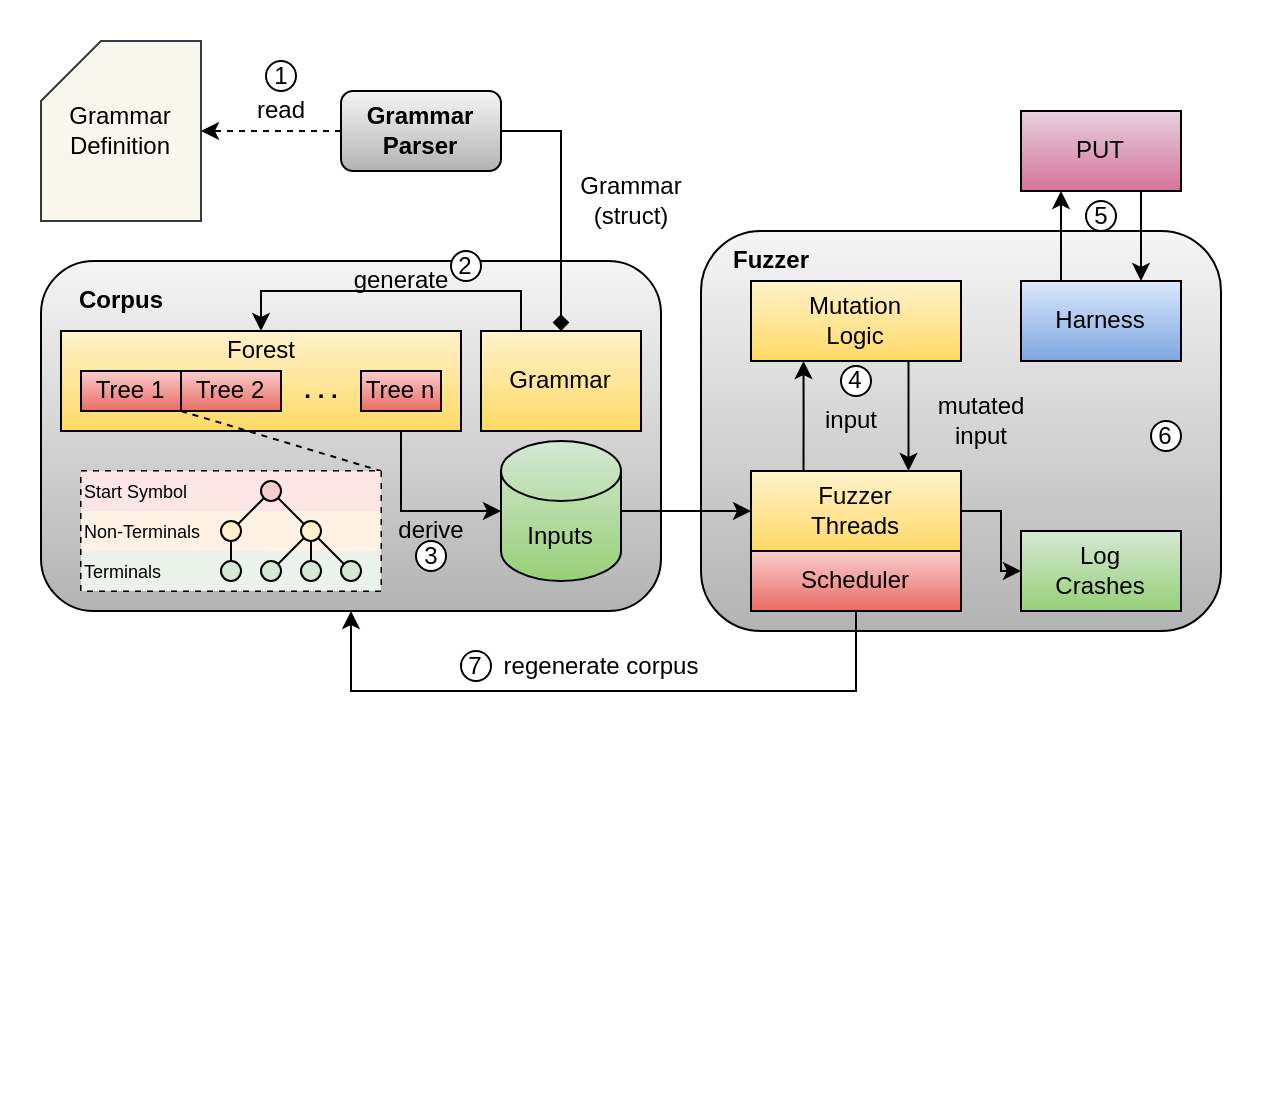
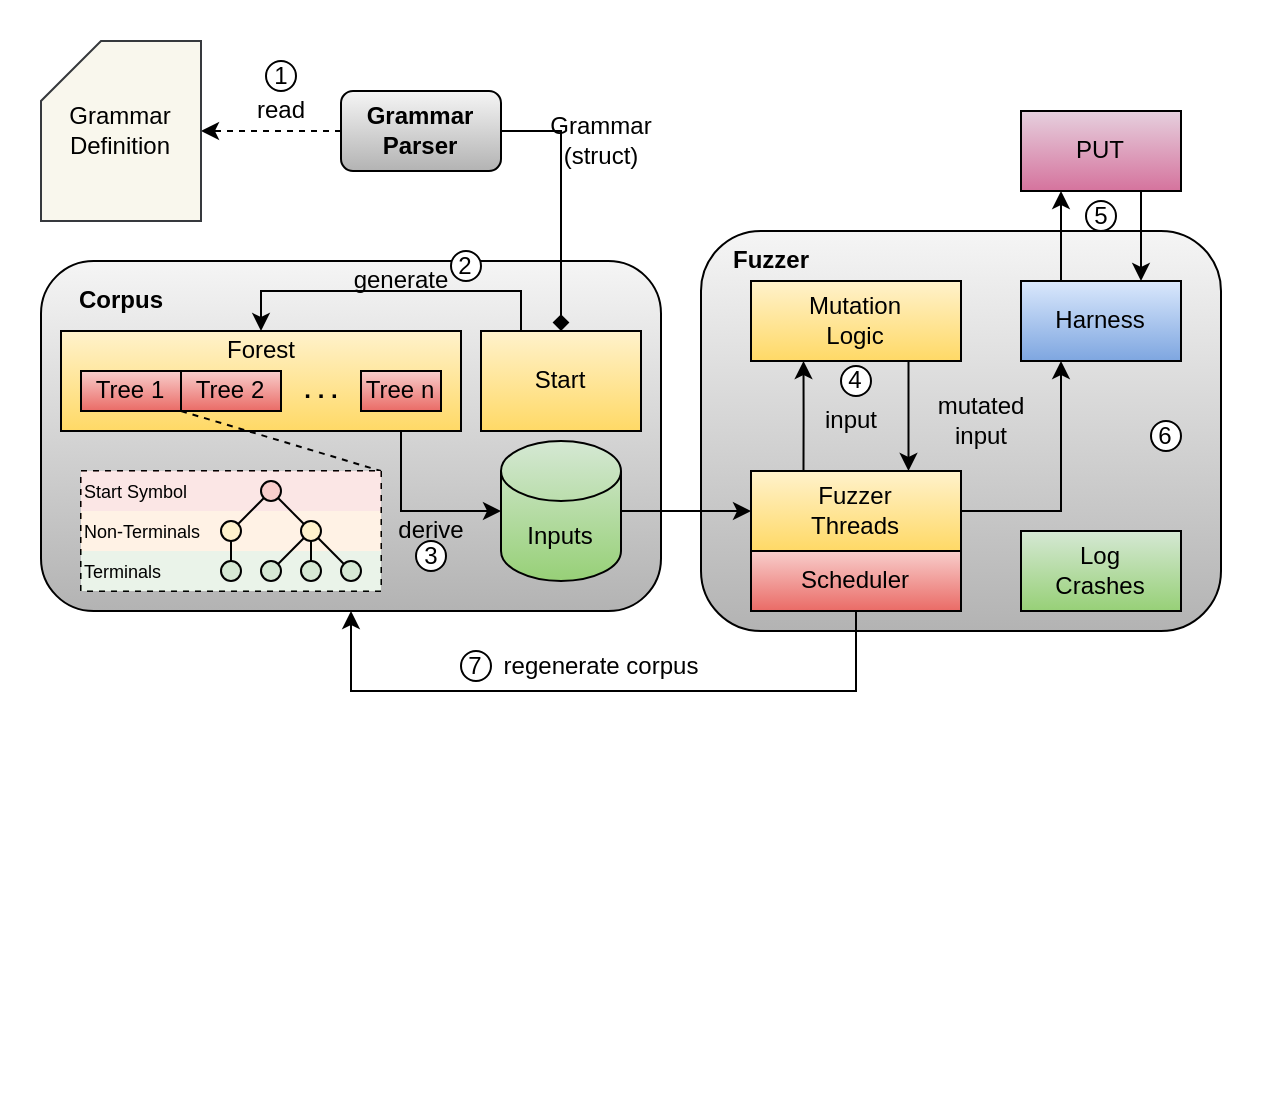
(631, 201) -> (601, 141)
(561, 381) -> (561, 381)
(1001, 543) -> (1061, 474)
